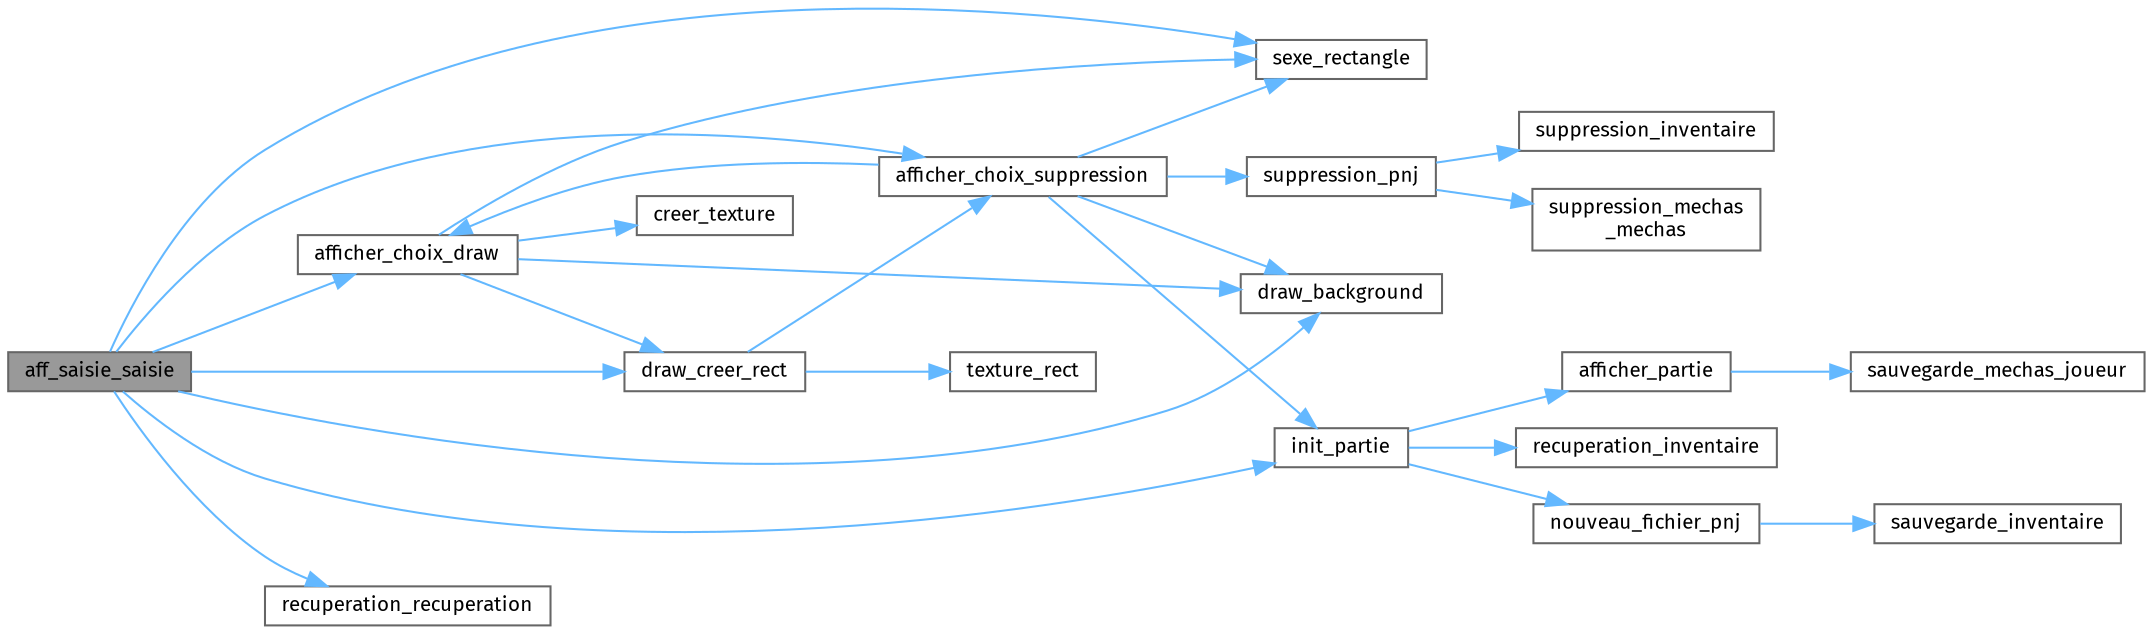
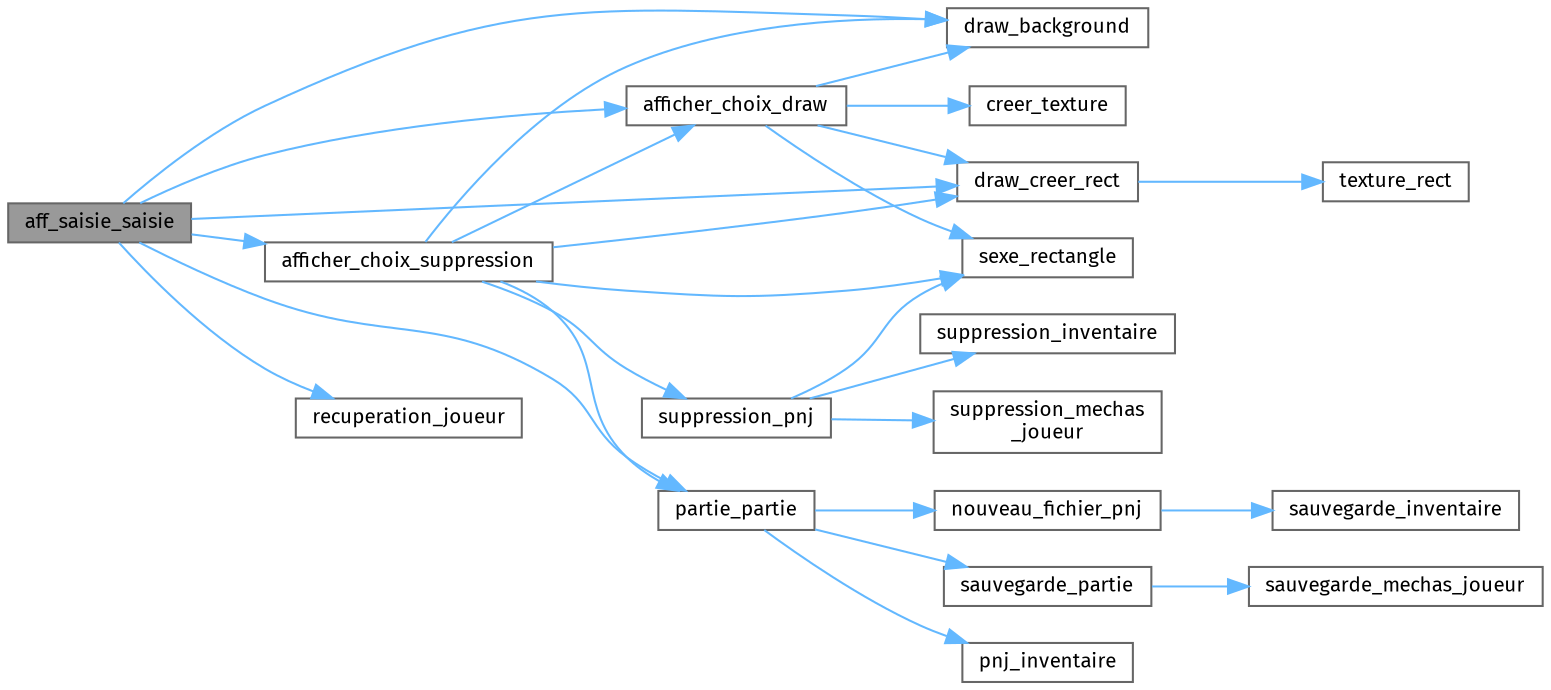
(611, 30) -> (871, 346)
(1646, 220) -> (1048, 422)
(849, 287) -> (745, 225)
(1646, 372) -> (1048, 586)
(1341, 448) -> (736, 510)
(1646, 448) -> (1048, 662)
(408, 606) -> (409, 418)
